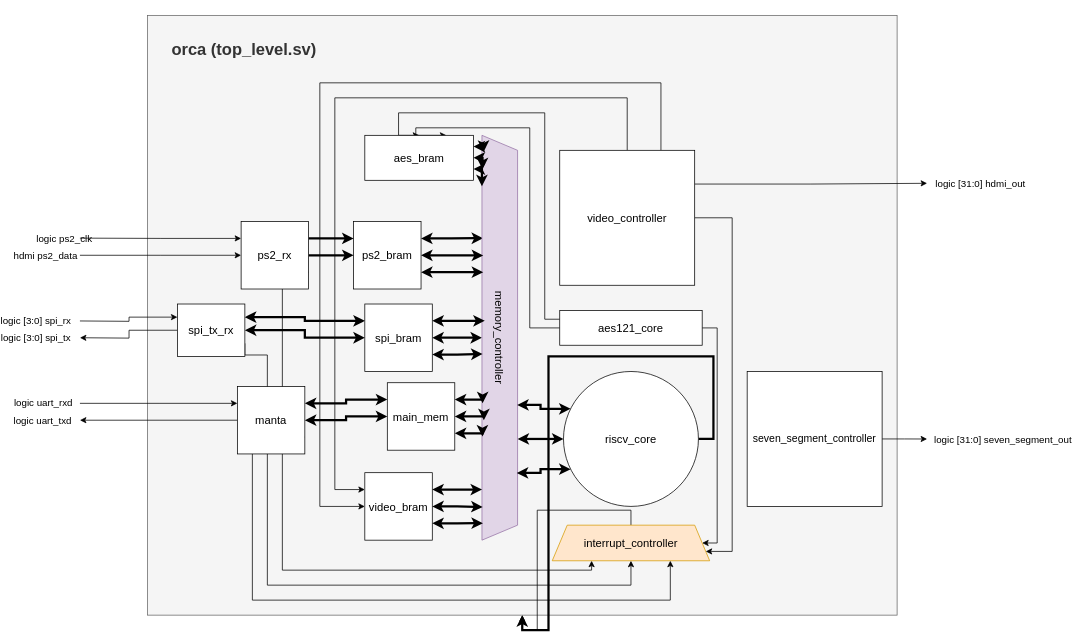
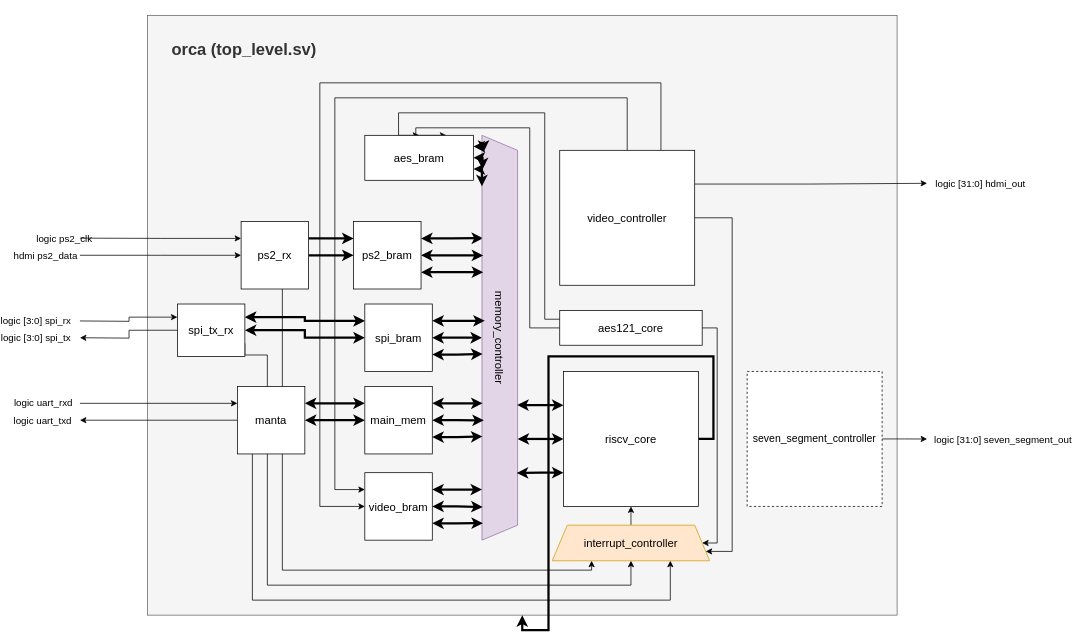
(421, 417) -> (399, 420)
(631, 439) -> (631, 439)
(815, 439) -> (815, 439)
(537, 520) -> (631, 512)
